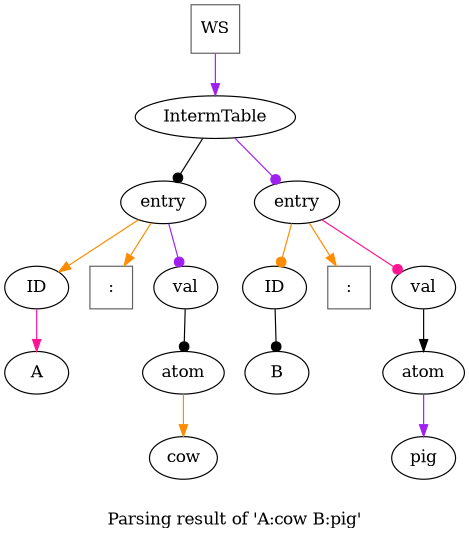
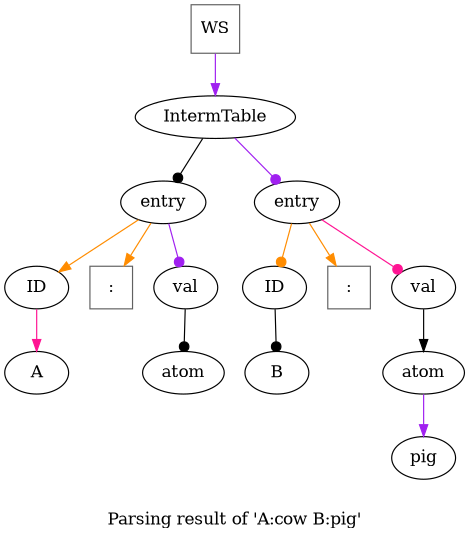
(183, 458) -> none
